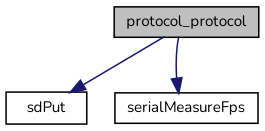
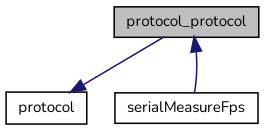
(176, 57) -> (197, 73)
(46, 108) -> (46, 108)
